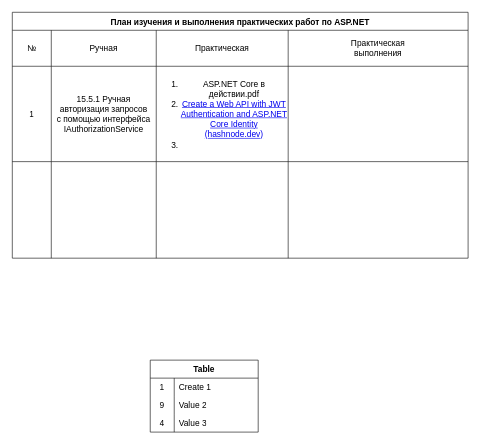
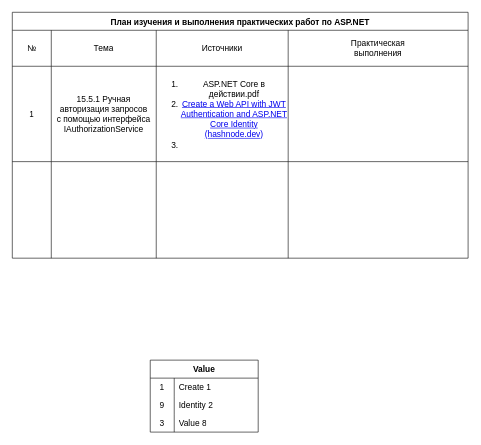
(104, 48) -> (104, 48)
(222, 48) -> (222, 48)
(204, 370) -> (204, 370)
(193, 405) -> (200, 405)
(162, 423) -> (162, 423)
(193, 423) -> (193, 423)
